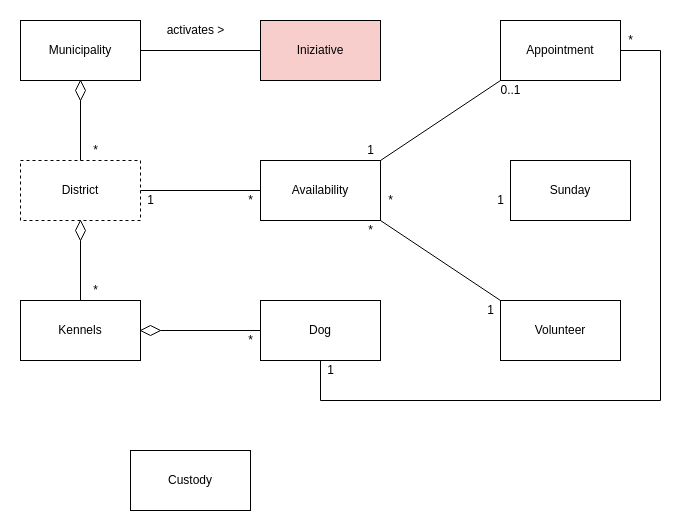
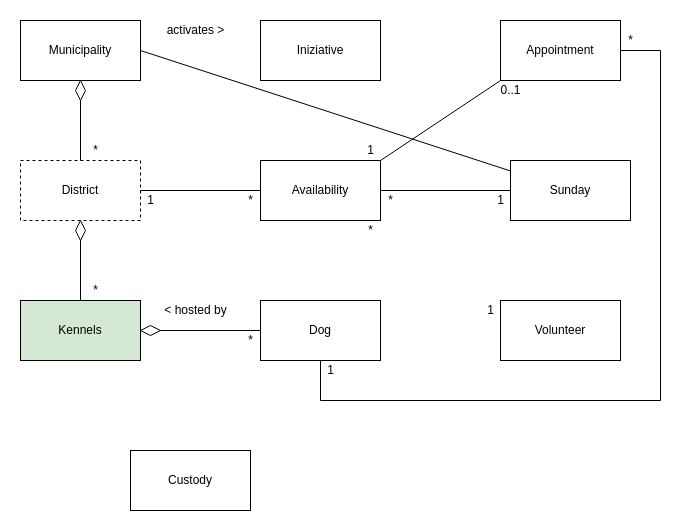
(201, 51) -> (325, 111)
(321, 51) -> (321, 51)
none -> (446, 191)
(441, 261) -> none
none -> (196, 311)
(81, 331) -> (81, 331)
